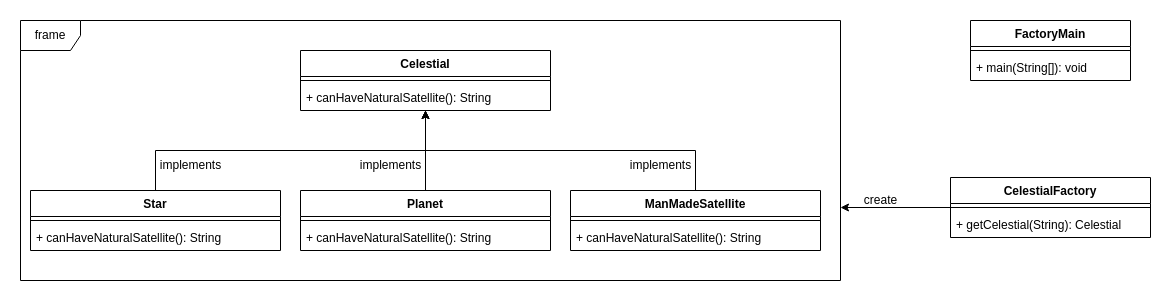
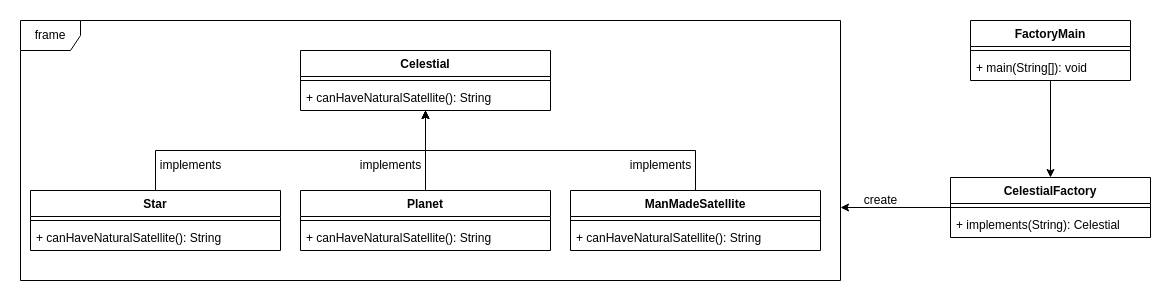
none -> (1051, 126)
(1051, 225) -> (1046, 225)
